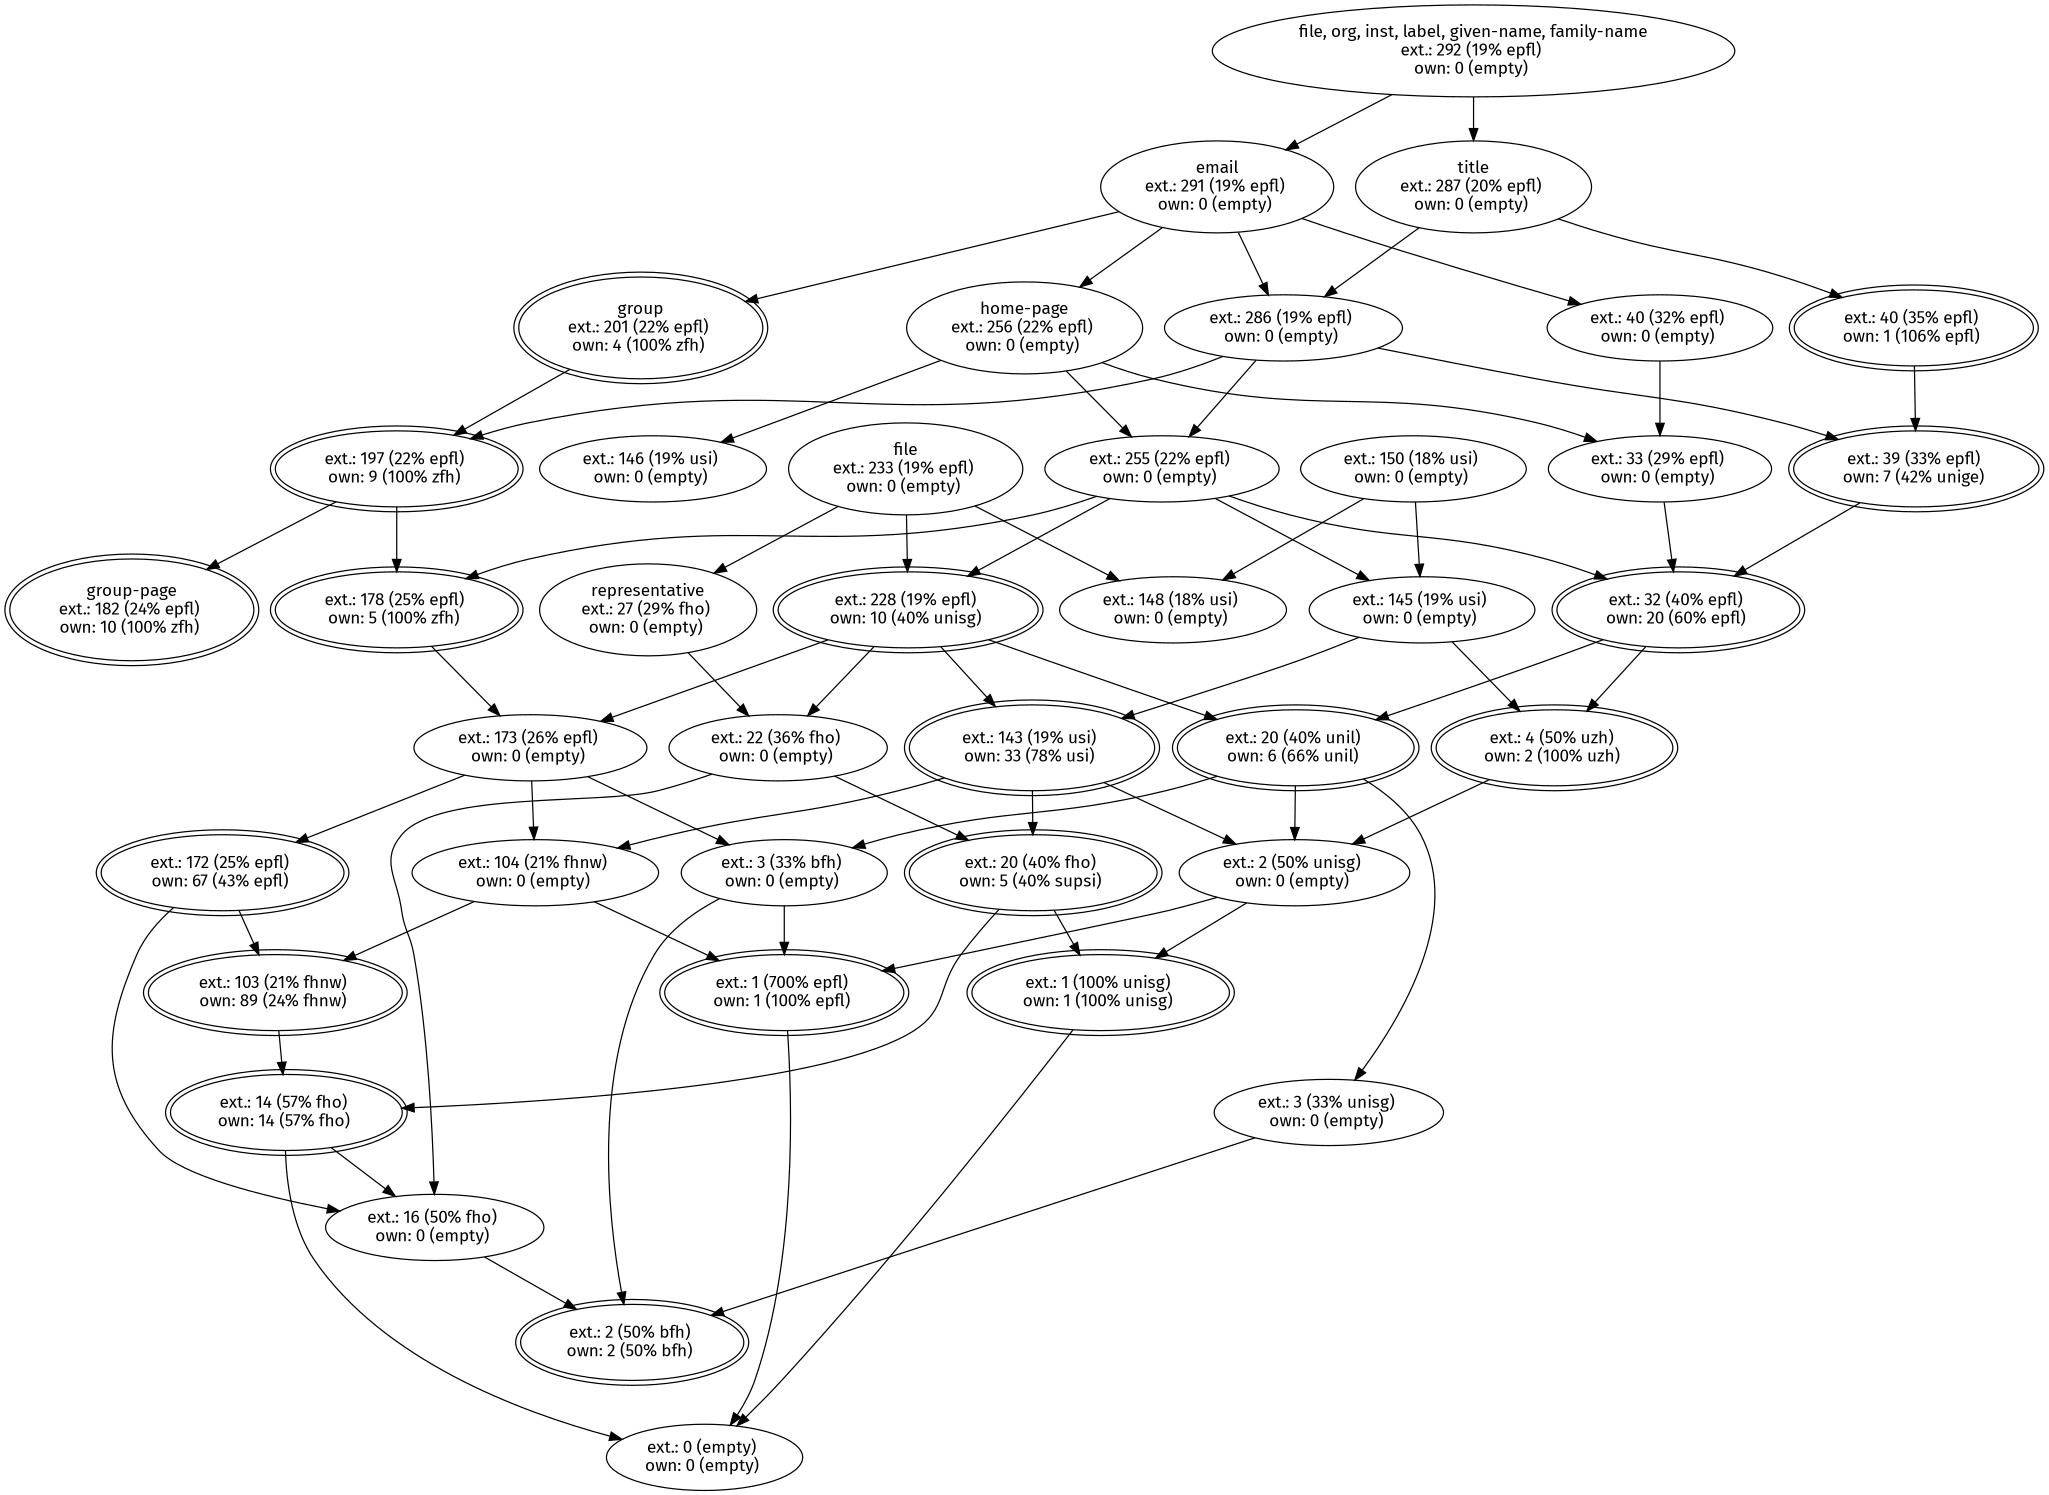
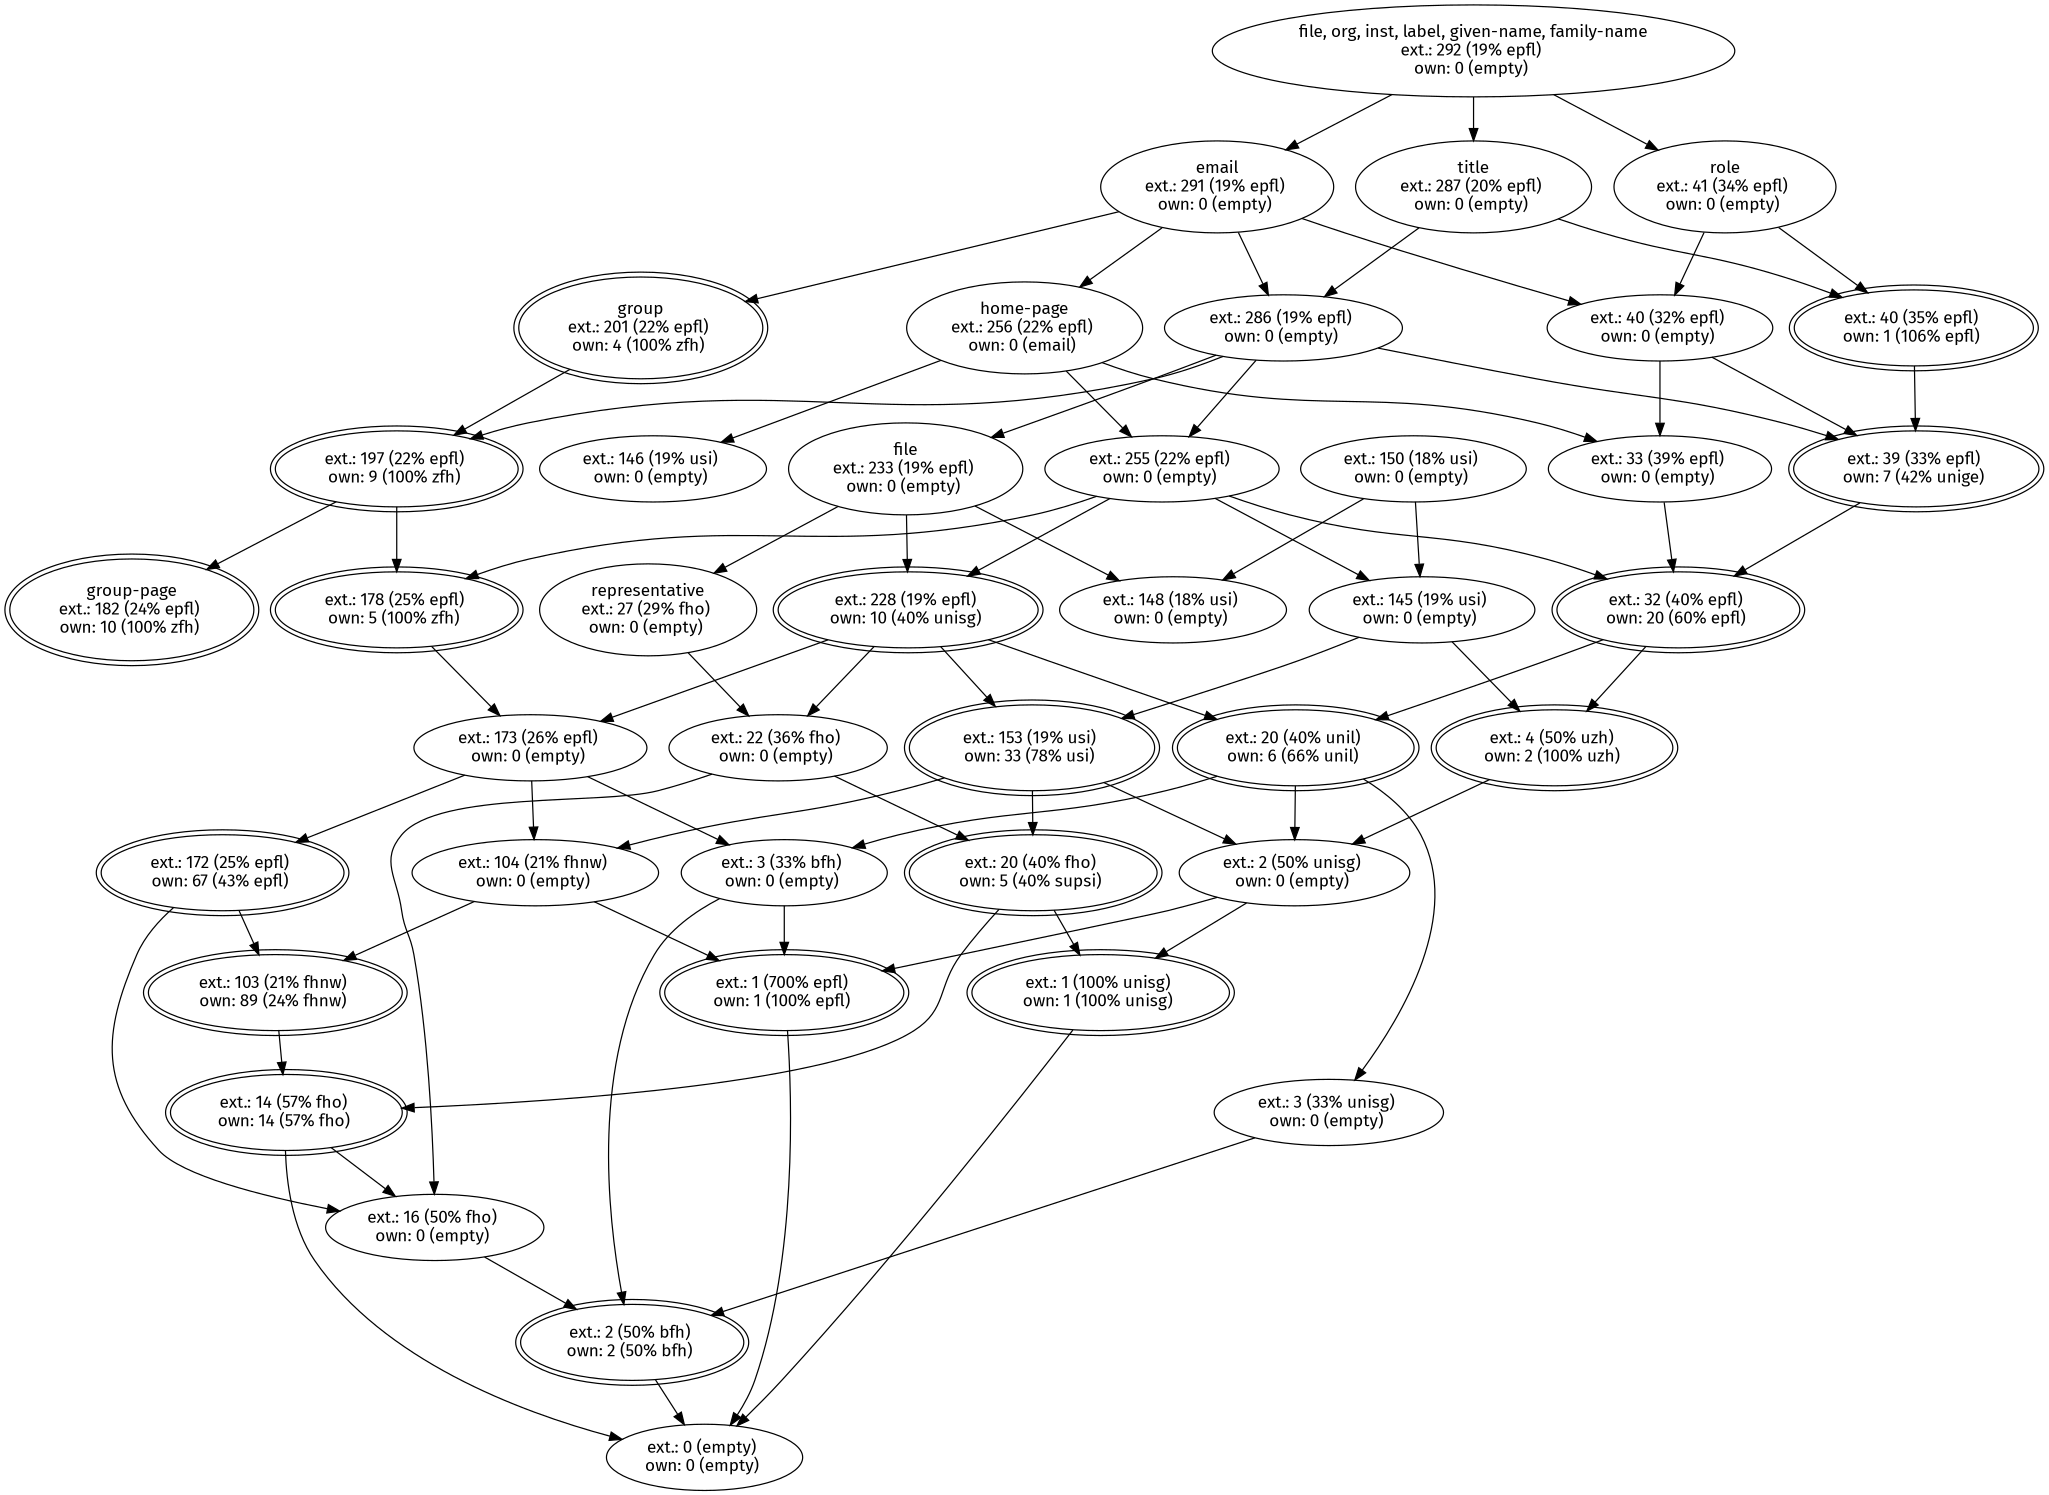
none -> (1725, 187)
(1025, 328) -> (1025, 328)
none -> (1779, 393)
none -> (1110, 395)
(1660, 469) -> (1660, 469)
(1032, 748) -> (1032, 748)
none -> (666, 1397)
